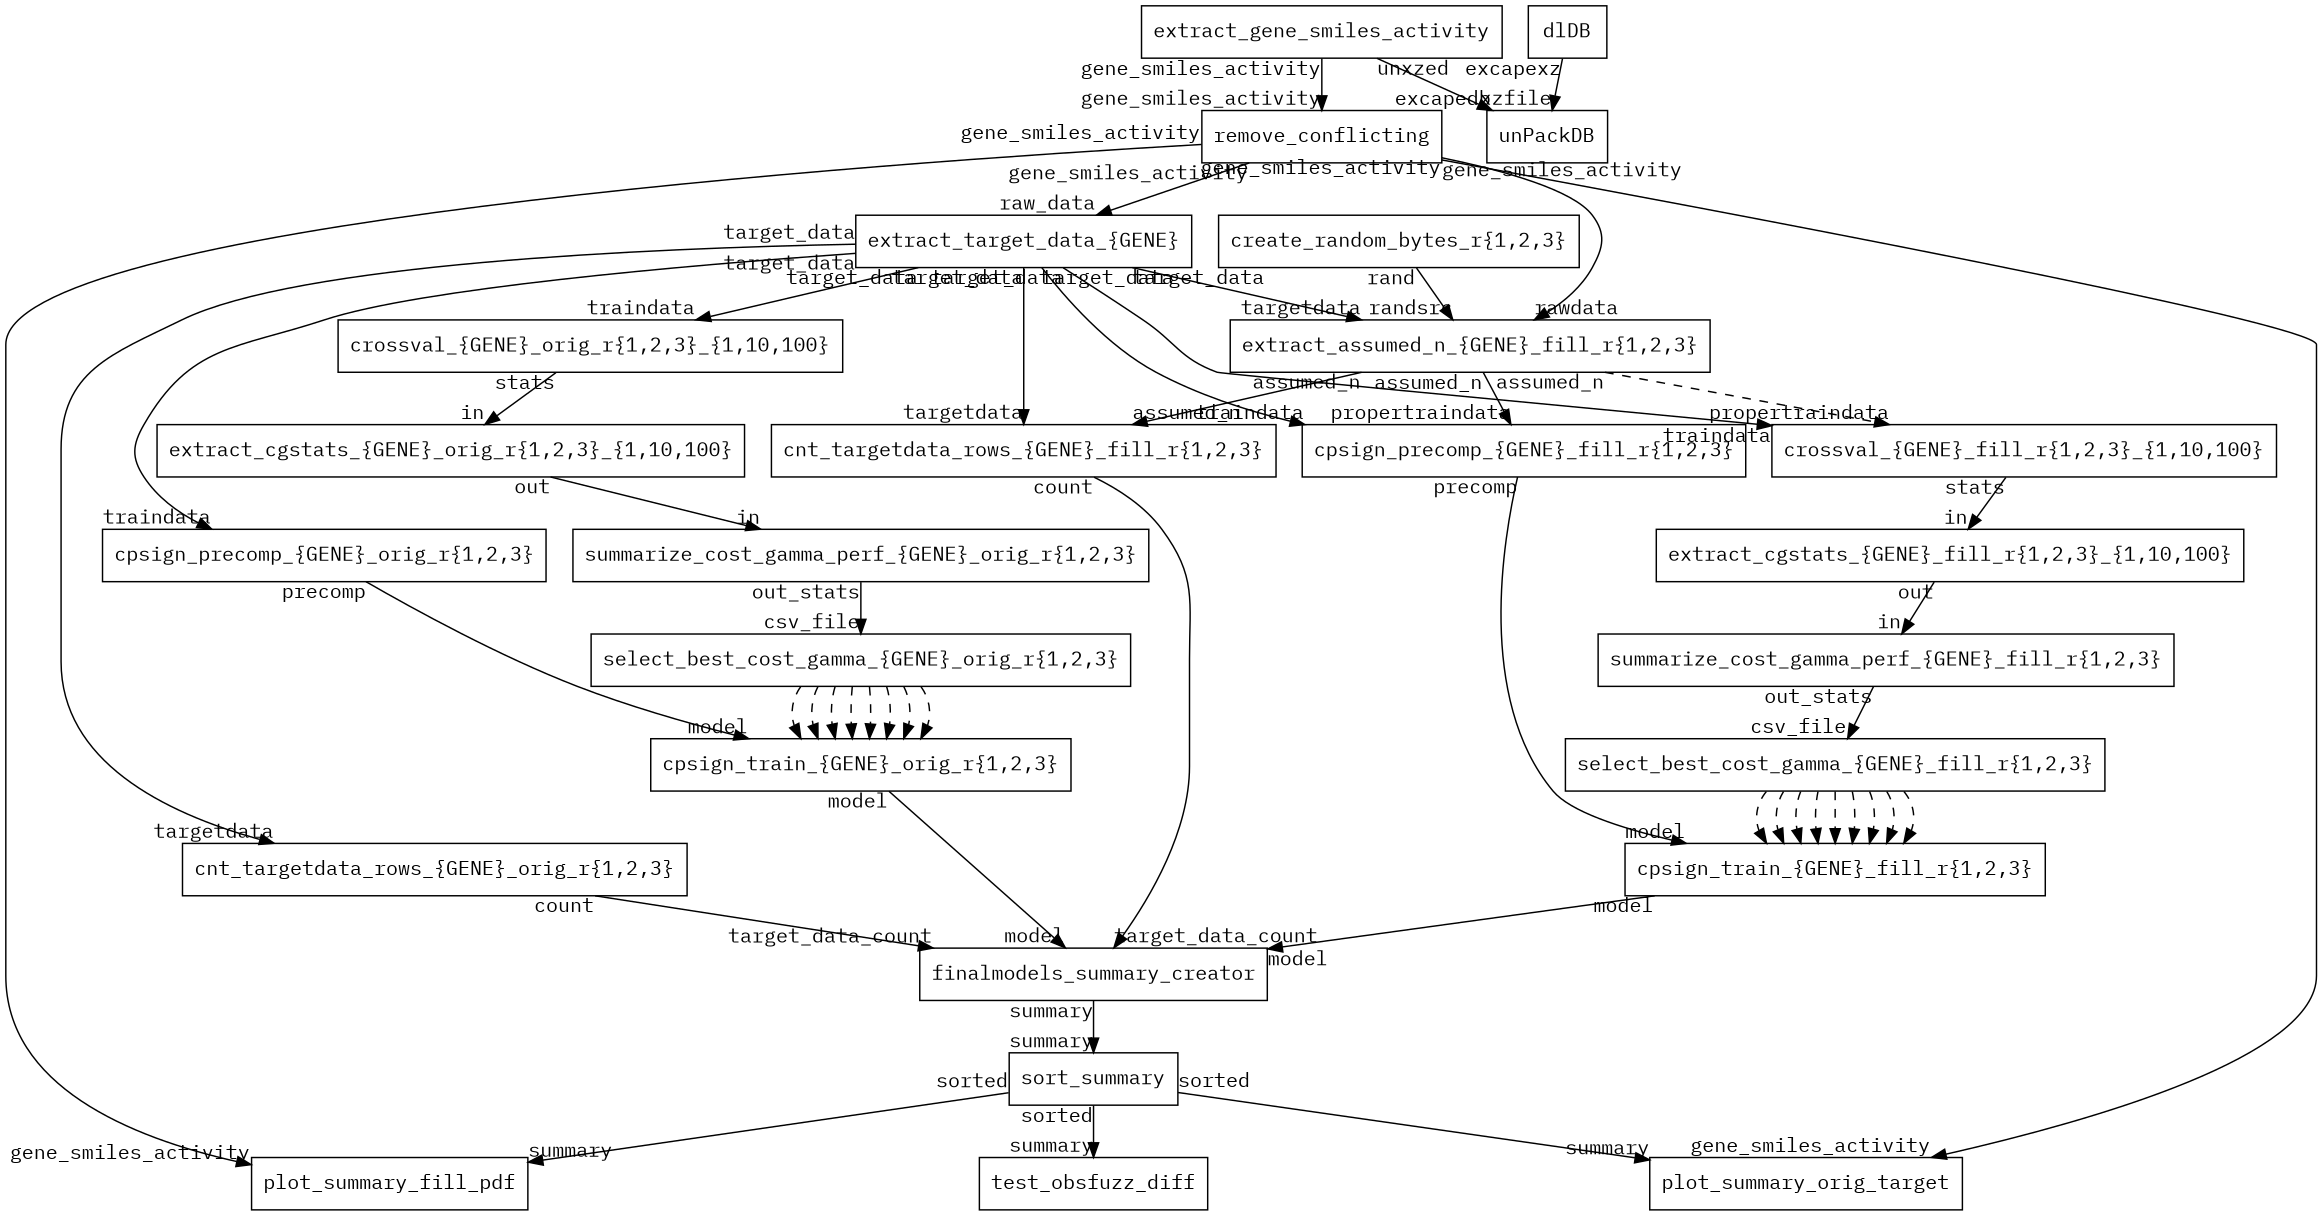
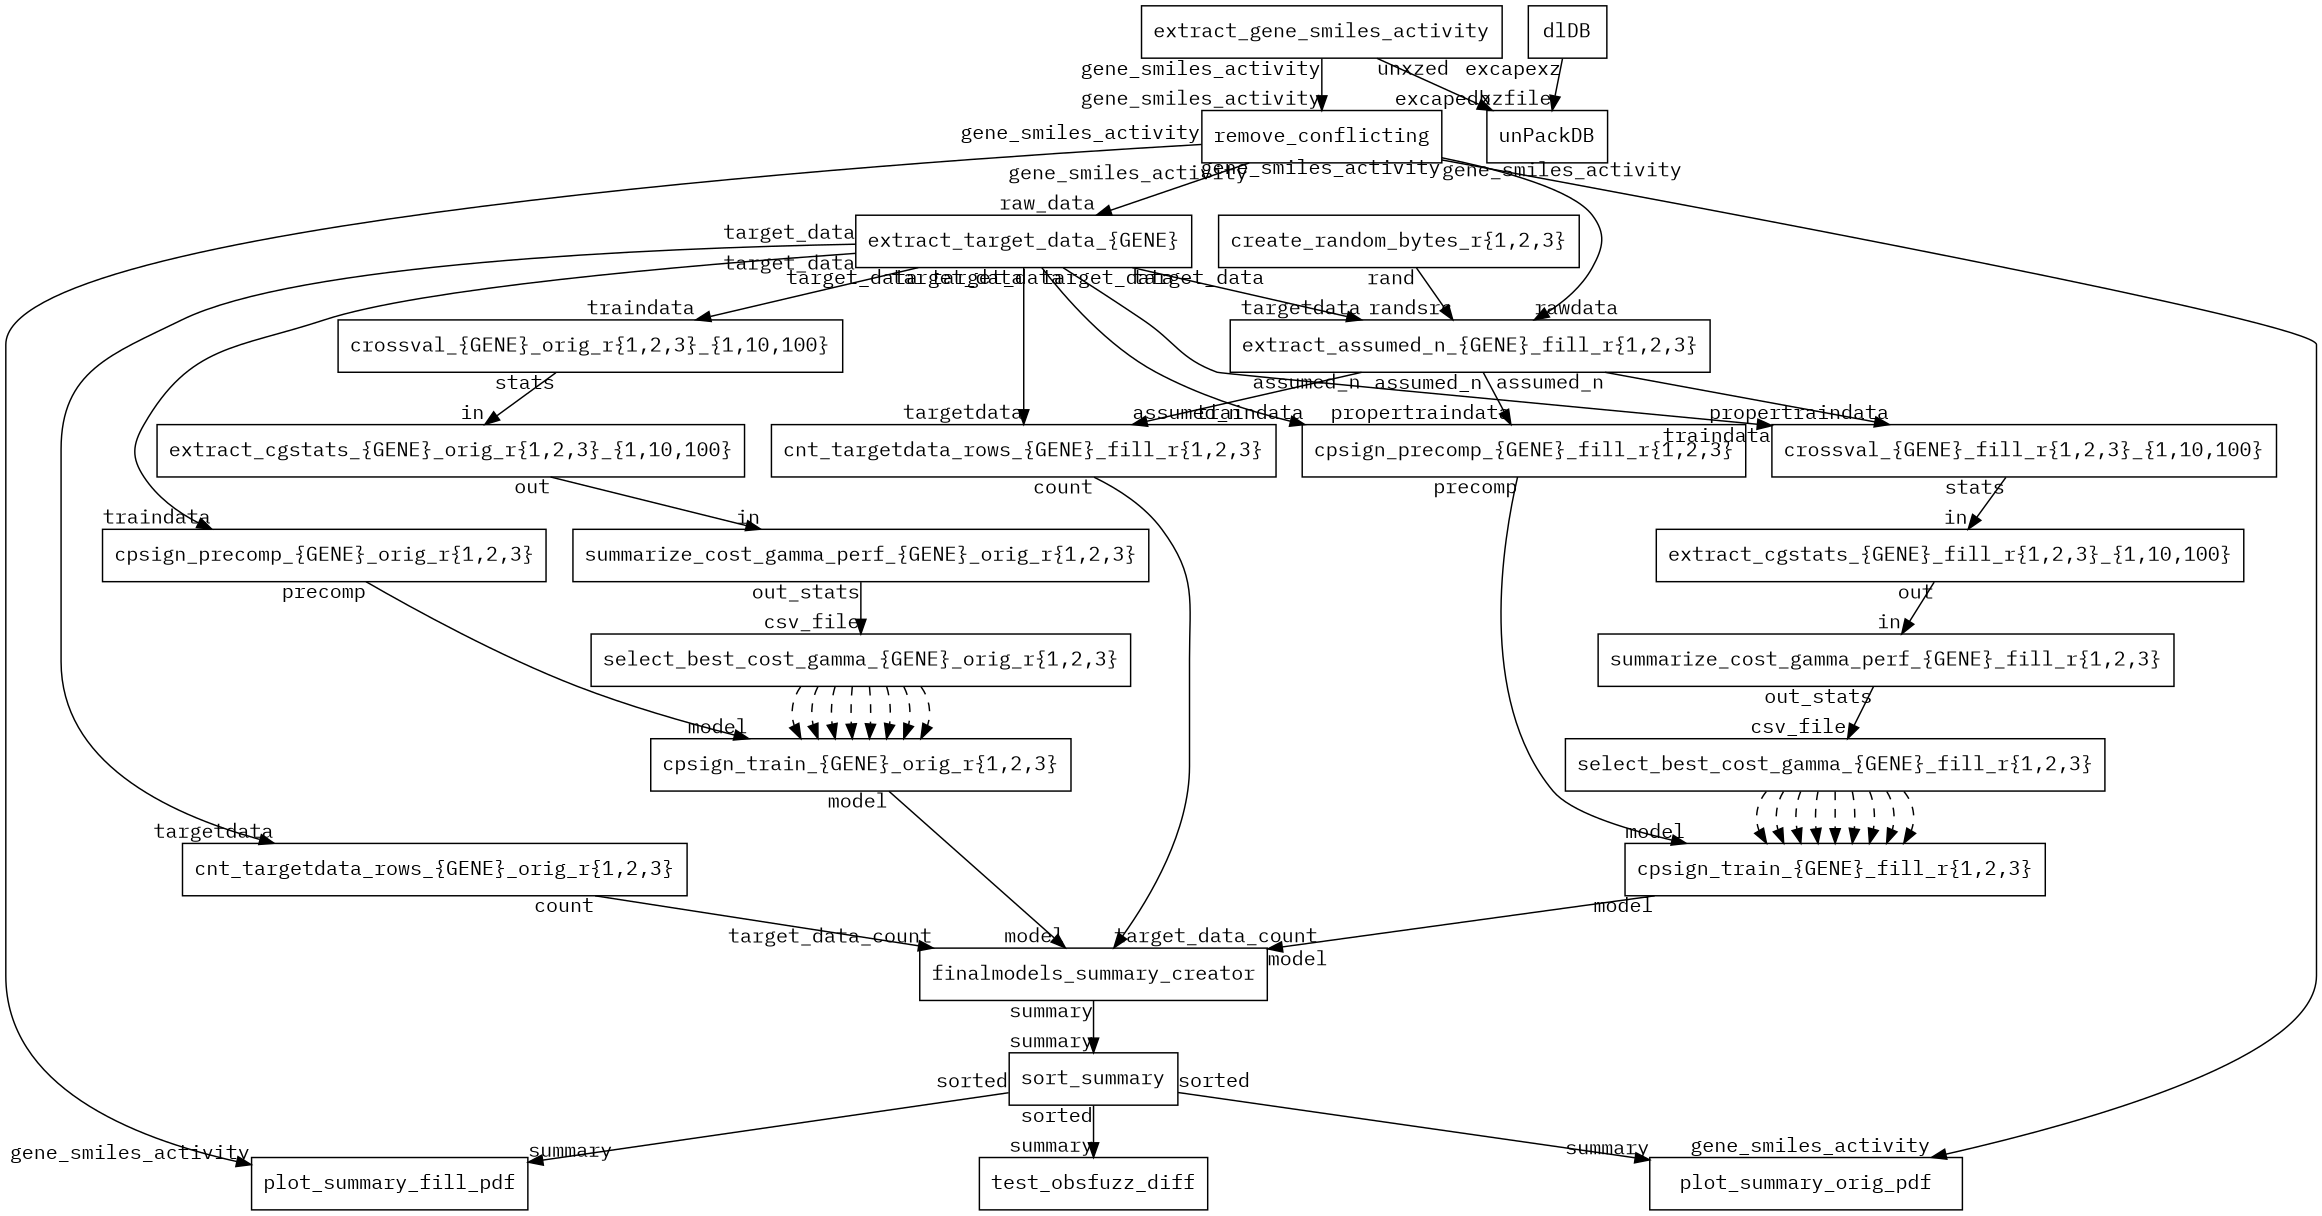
(1740, 397) -> (1740, 397)
(1806, 1184) -> (1806, 1184)
